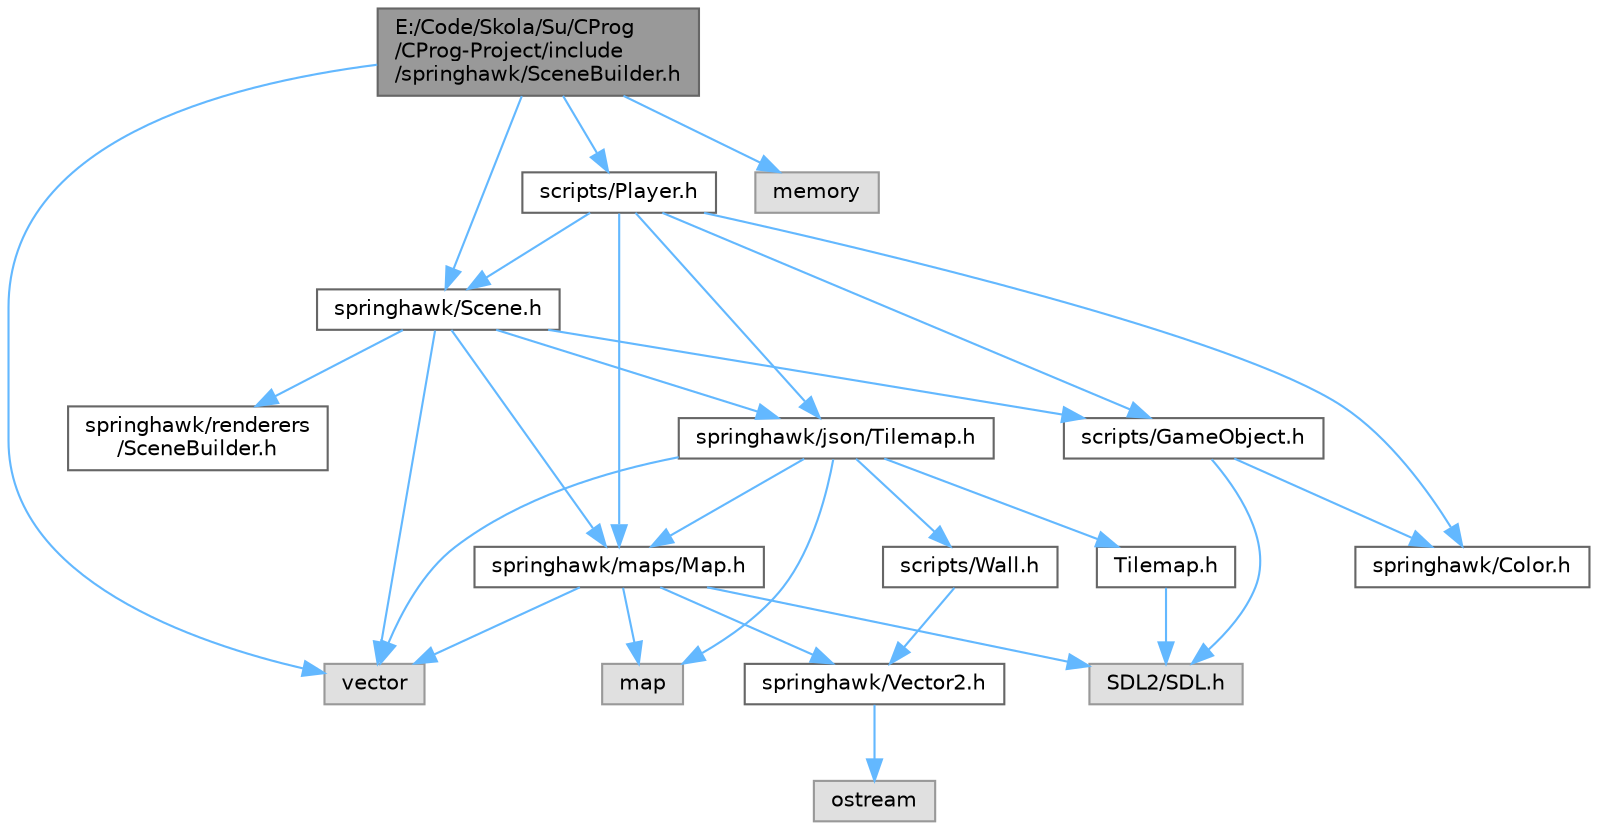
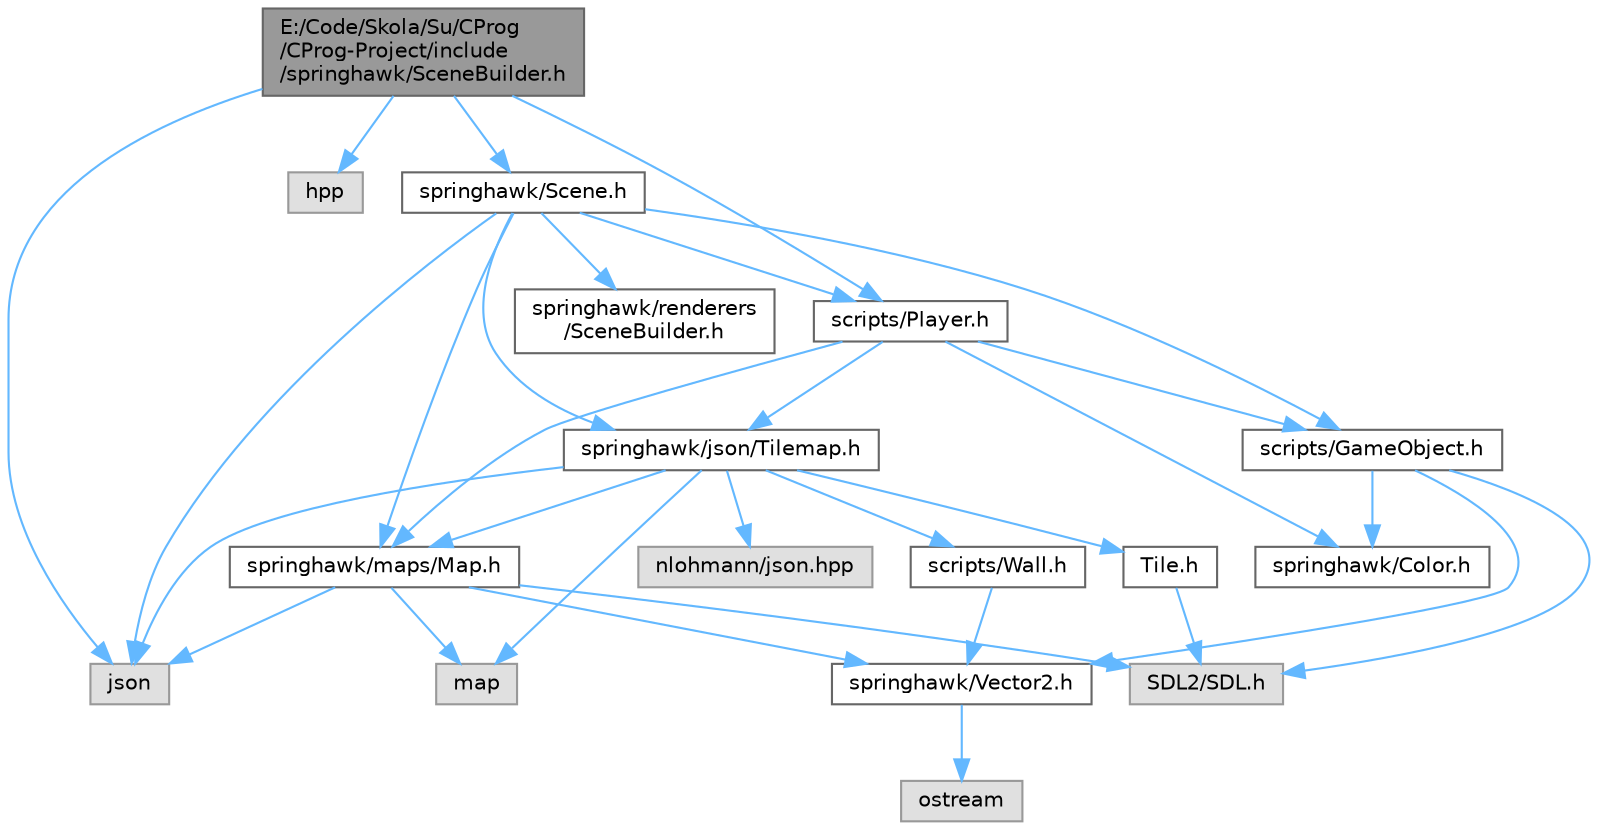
(817, 193) -> (326, 193)
(538, 245) -> (707, 254)
none -> (755, 567)
(1166, 567) -> (1170, 567)
none -> (1396, 615)
(374, 684) -> (130, 684)
